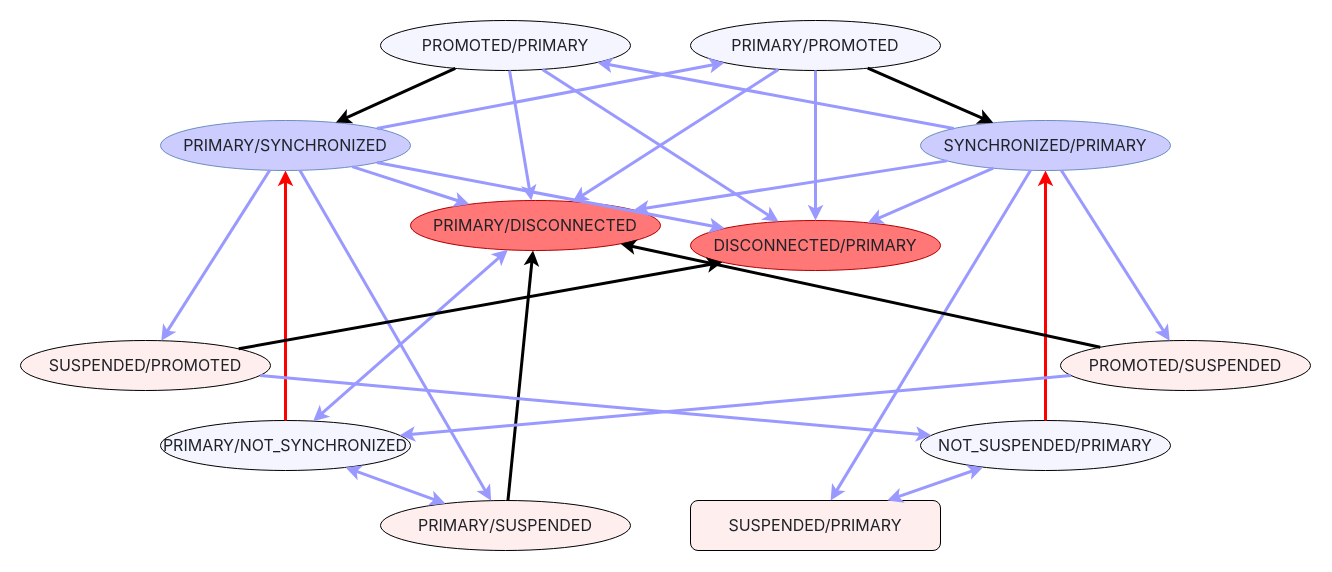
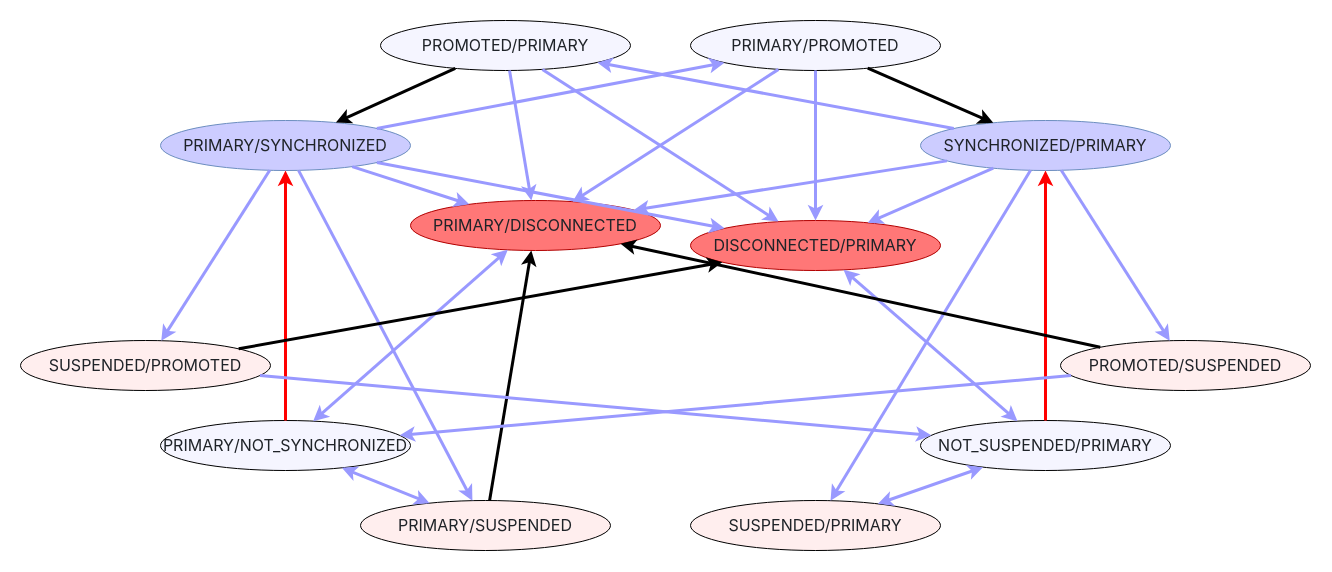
none -> (931, 346)
(506, 526) -> (486, 526)
(816, 526) -> (816, 526)
